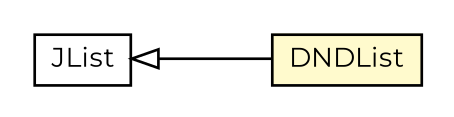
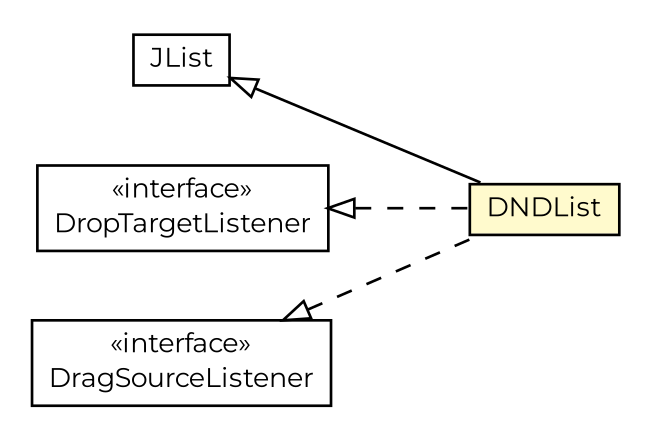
none -> (182, 208)
none -> (182, 363)
